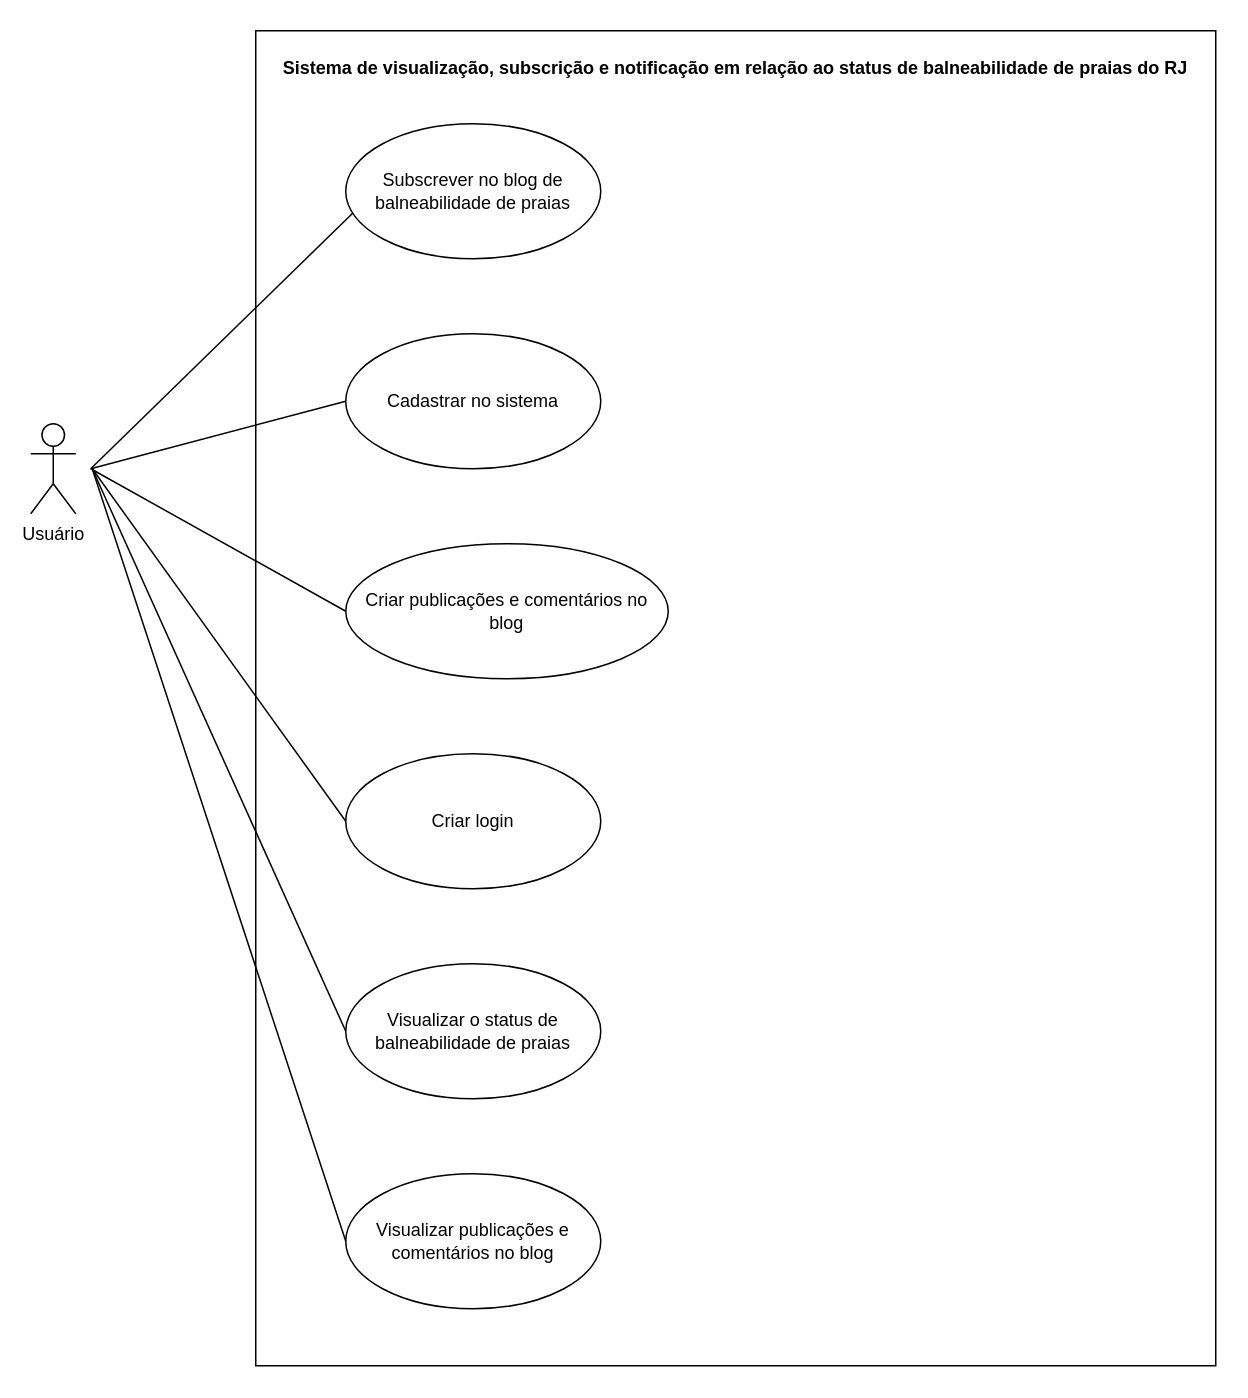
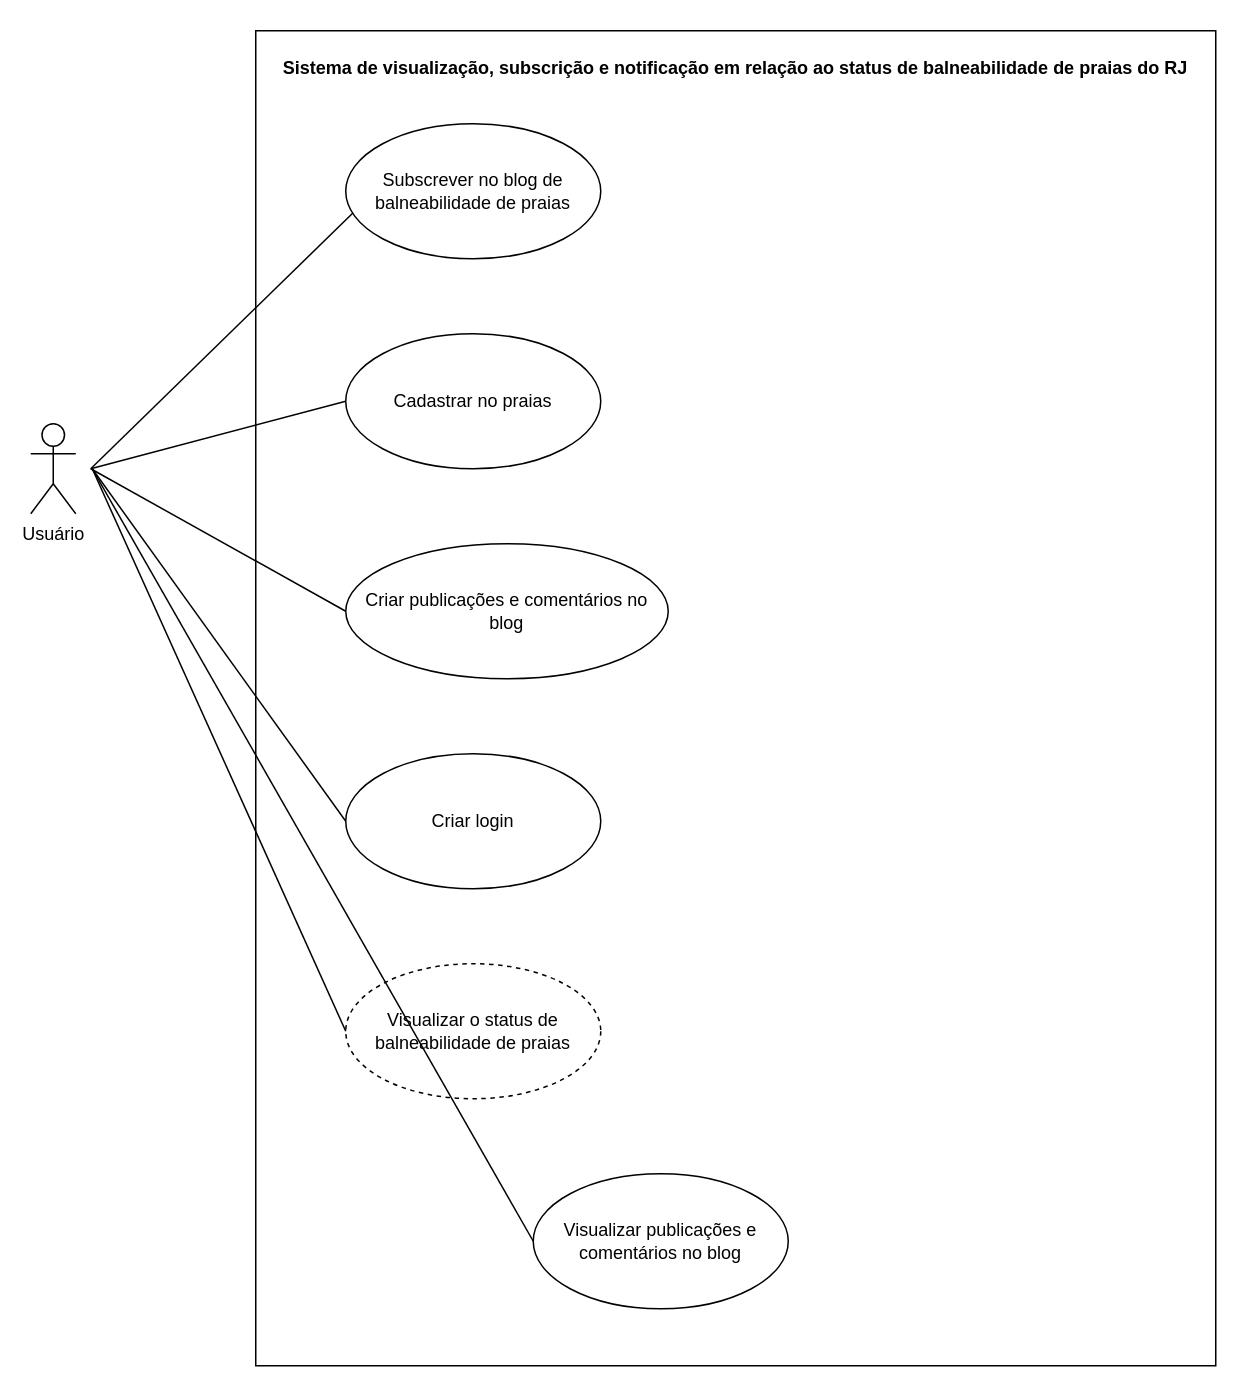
(473, 401) -> (473, 401)
(473, 1031) -> (473, 1031)
(473, 1241) -> (661, 1241)
